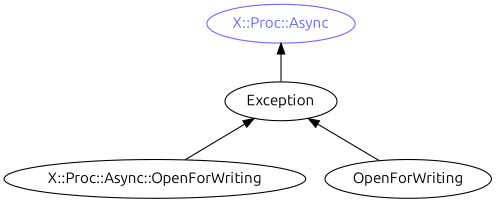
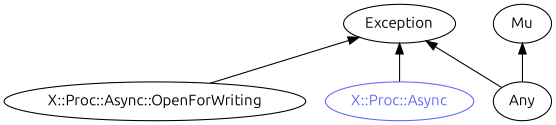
none -> (522, 24)
(281, 68) -> (400, 68)
(408, 179) -> (522, 101)
